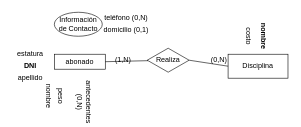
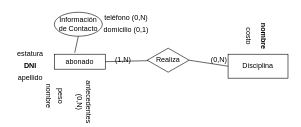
none -> (77, 45)
